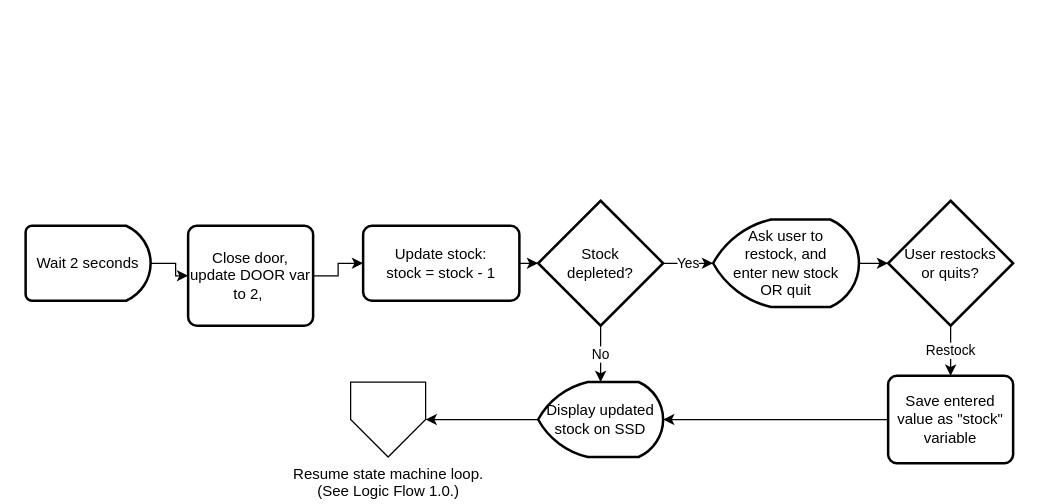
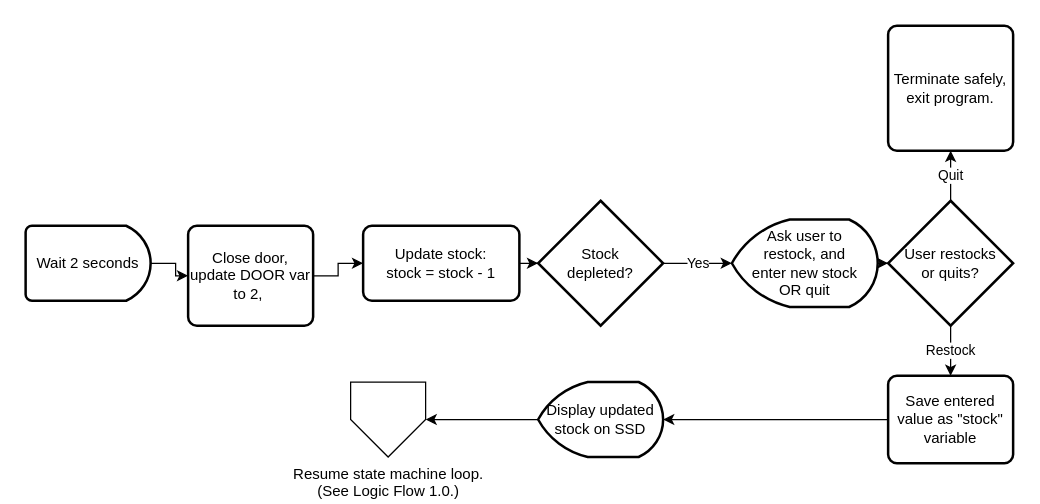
none -> (951, 88)
none -> (951, 180)
(786, 263) -> (805, 263)
(601, 350) -> none
